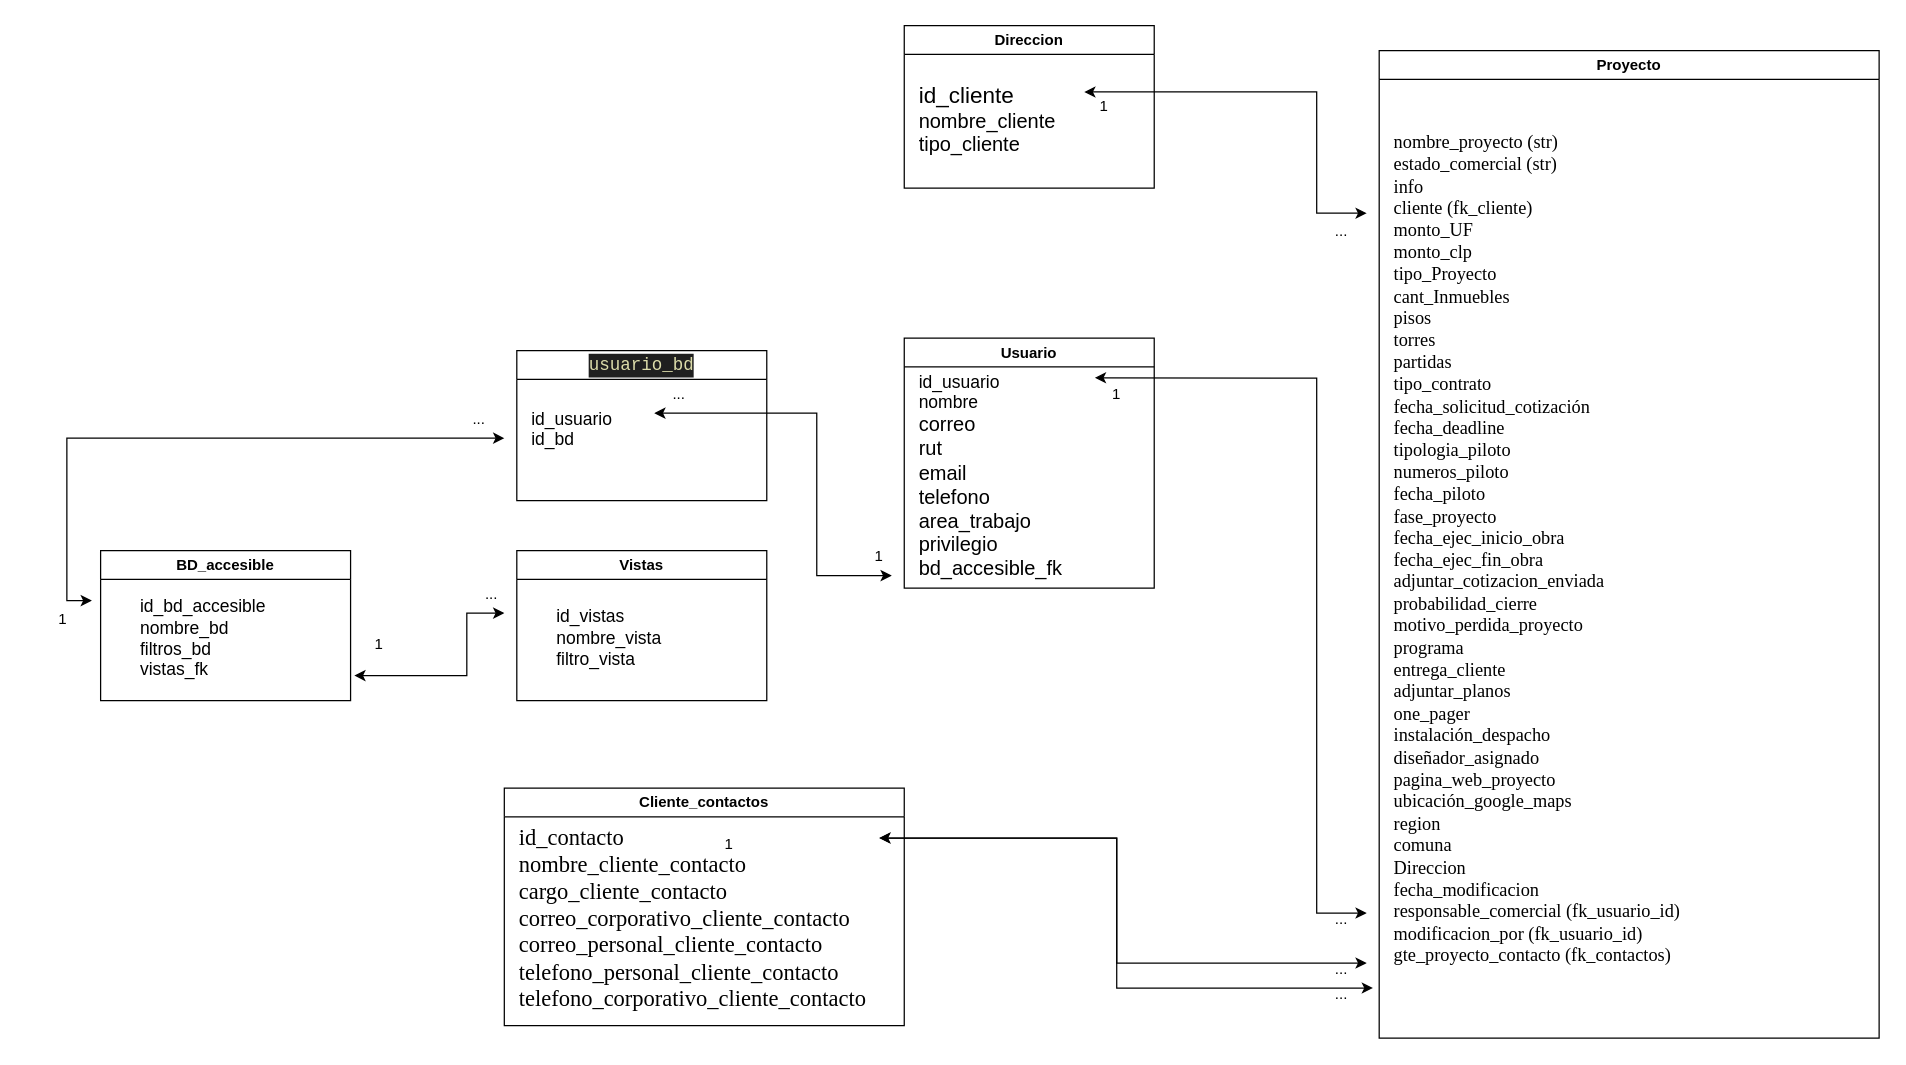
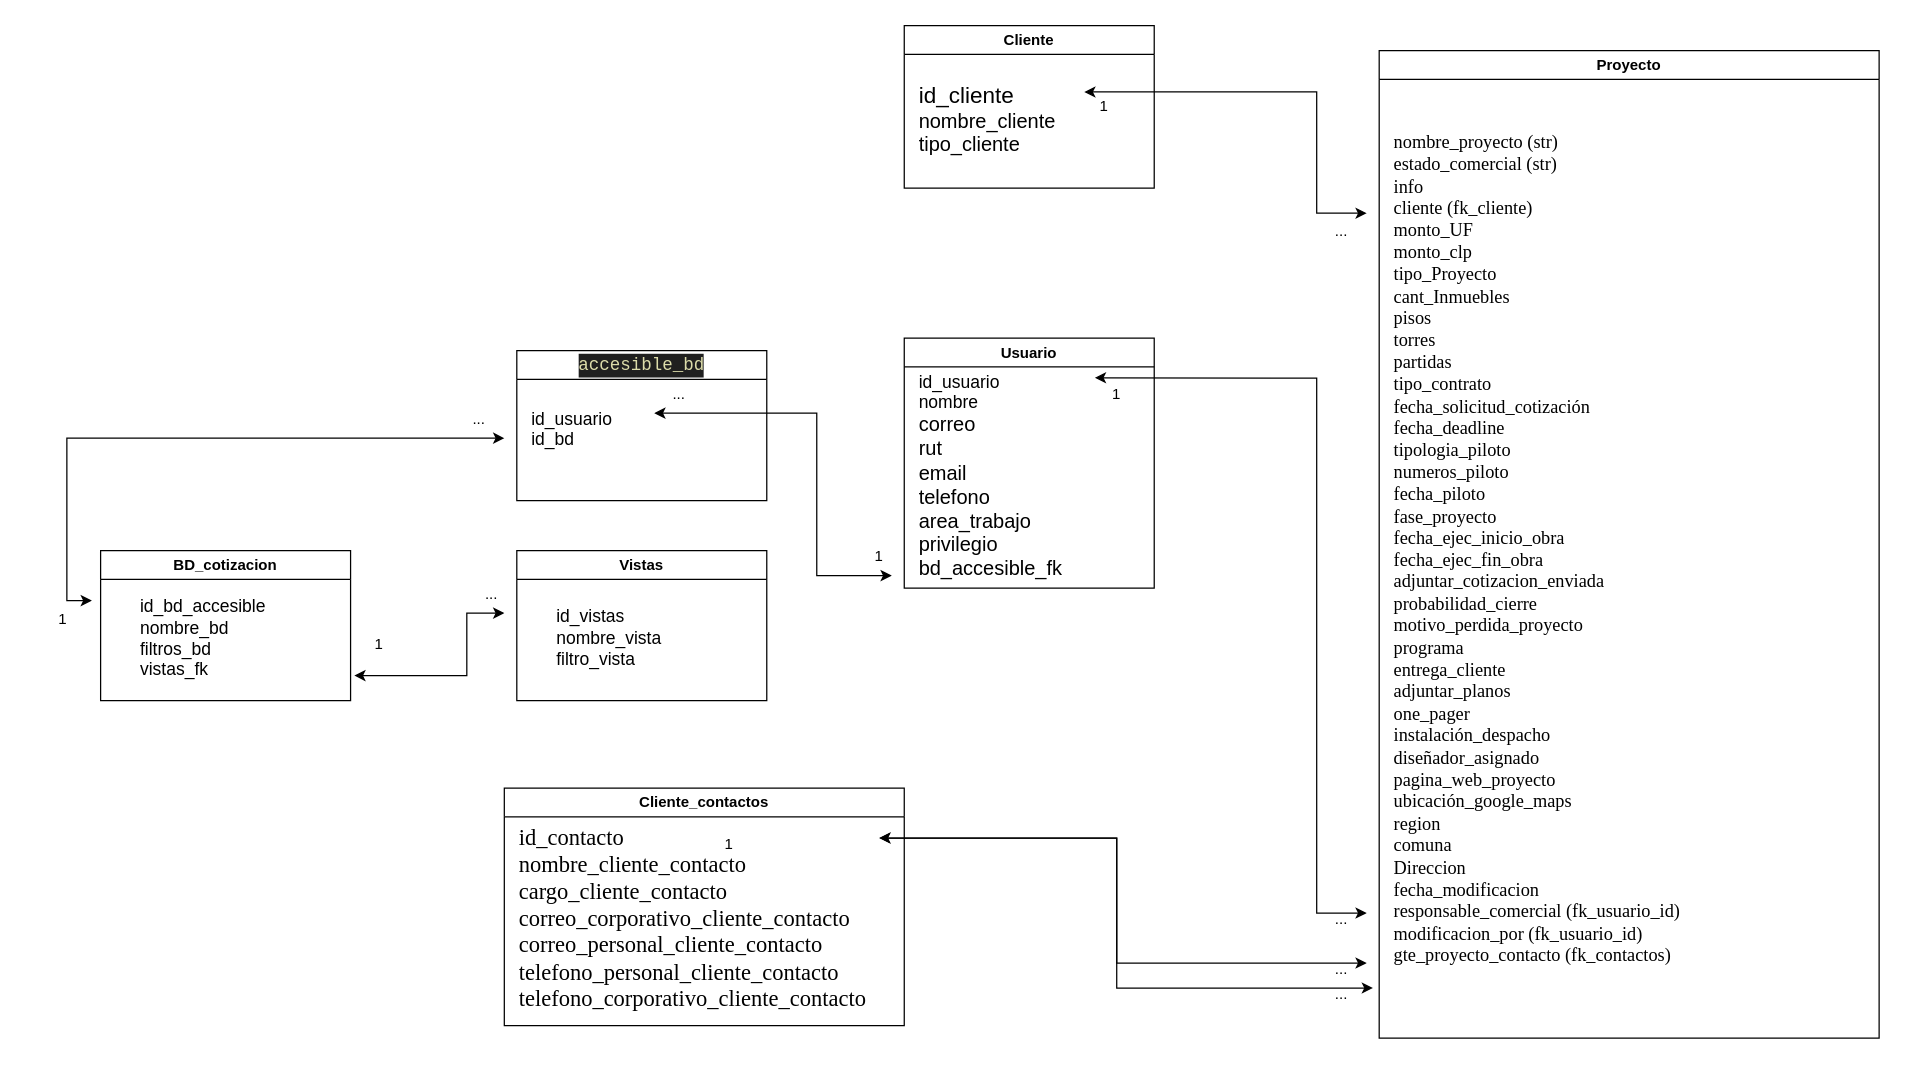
(1029, 41) -> (1029, 41)
(642, 366) -> (642, 366)
(226, 566) -> (226, 566)
